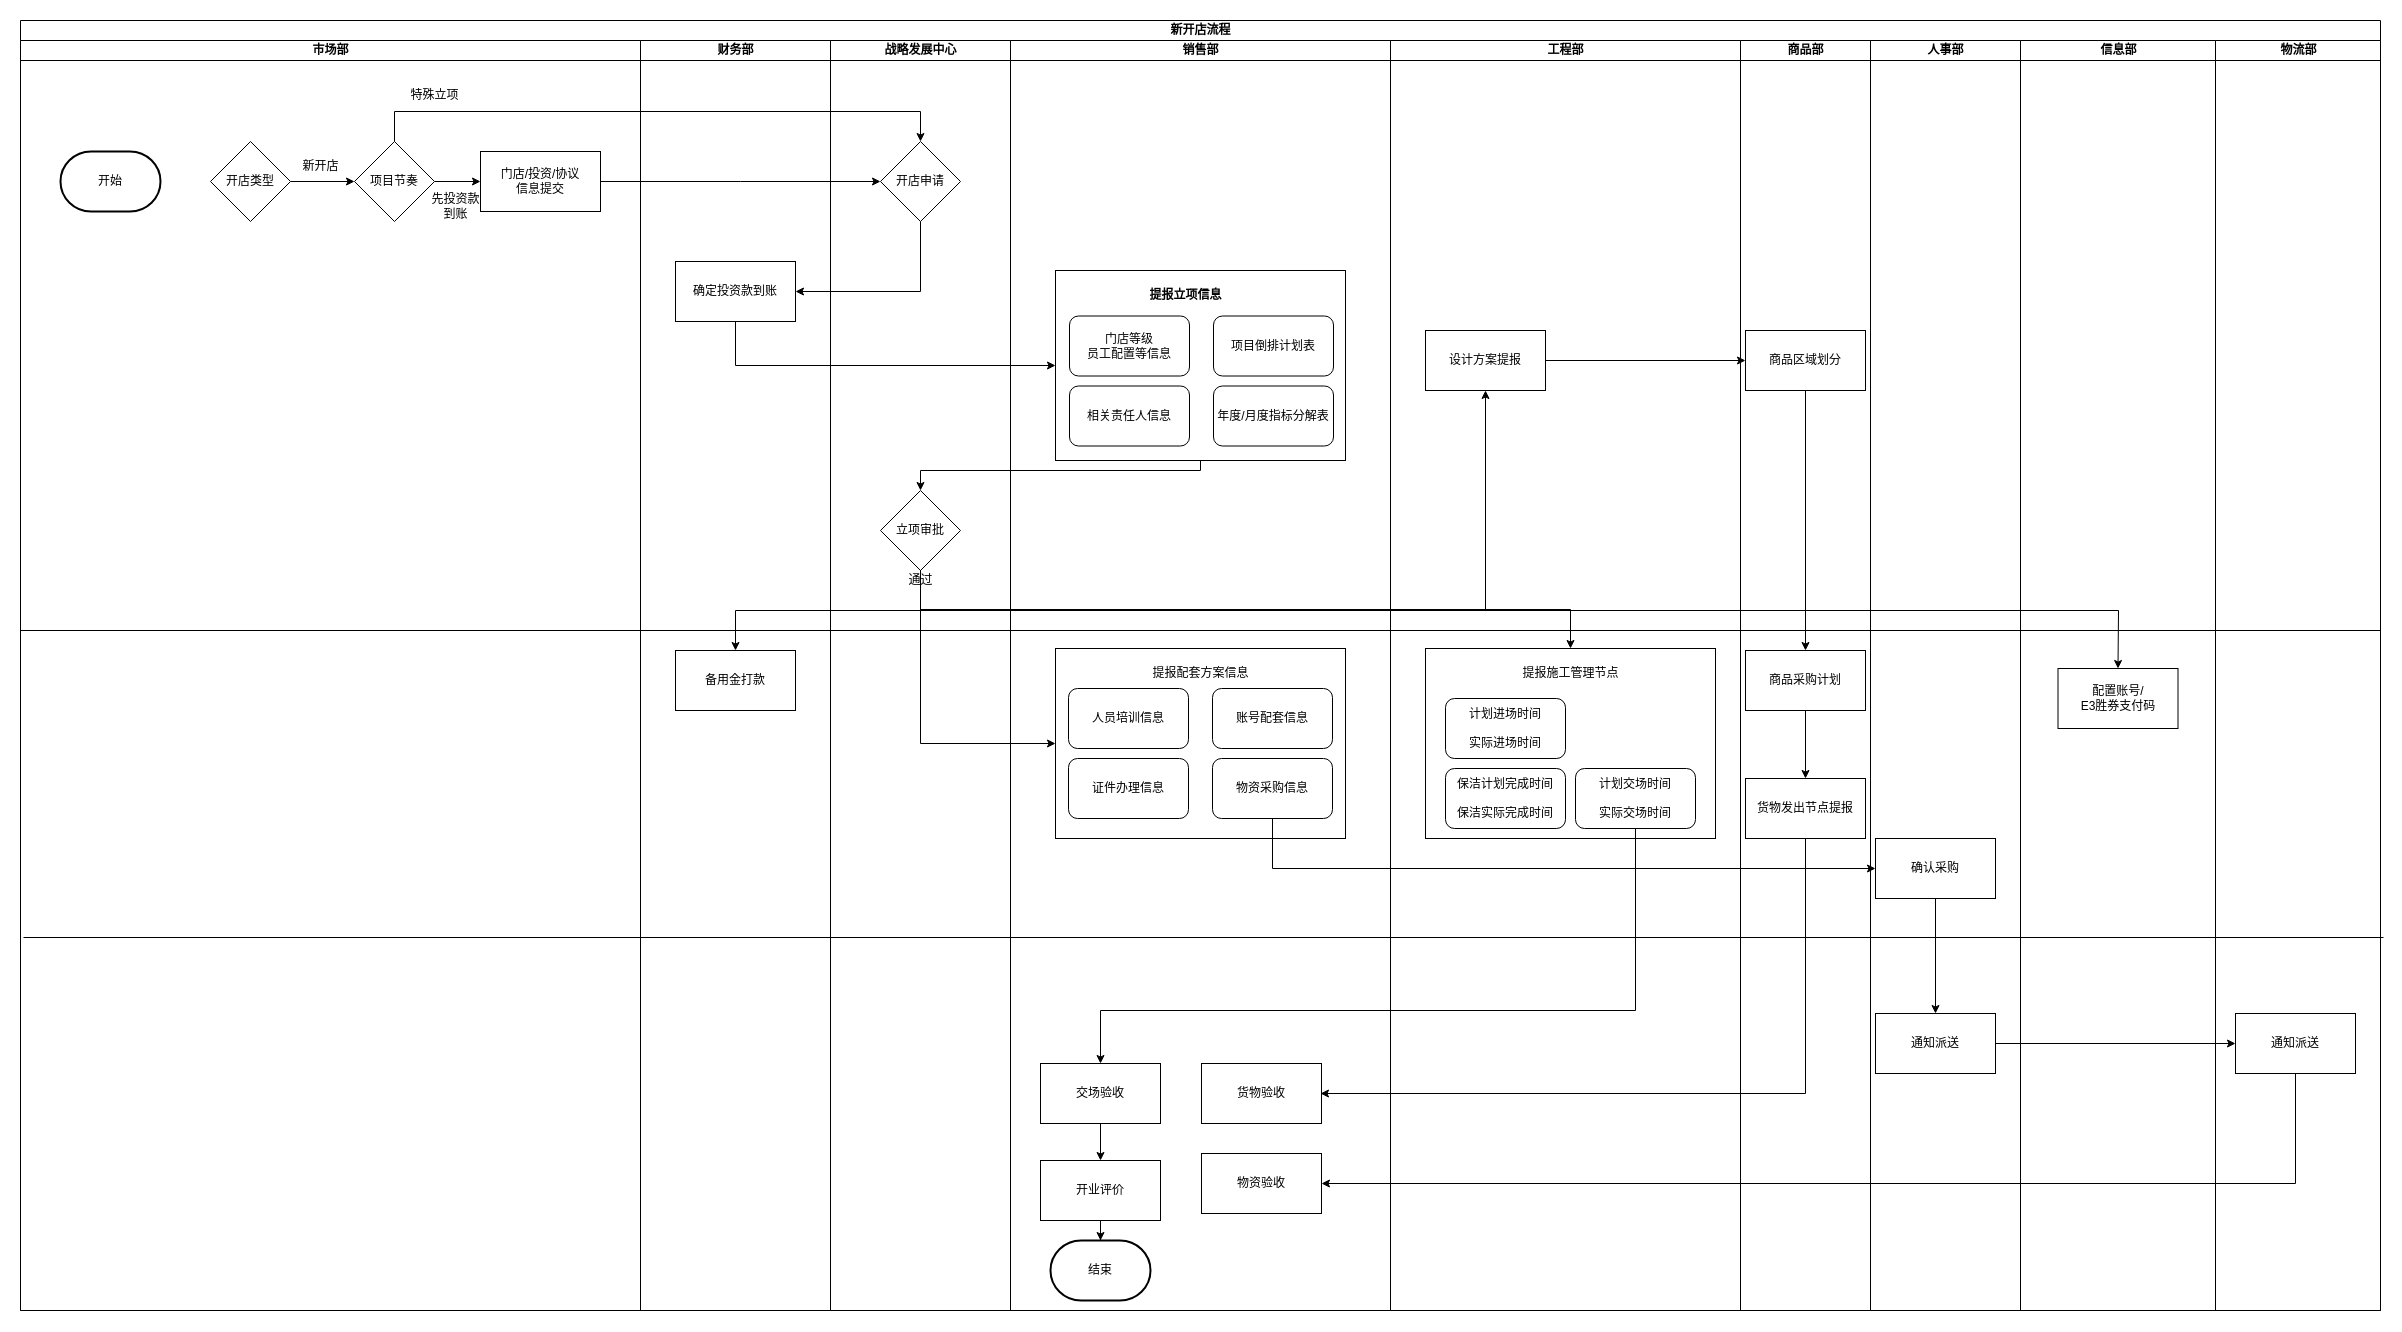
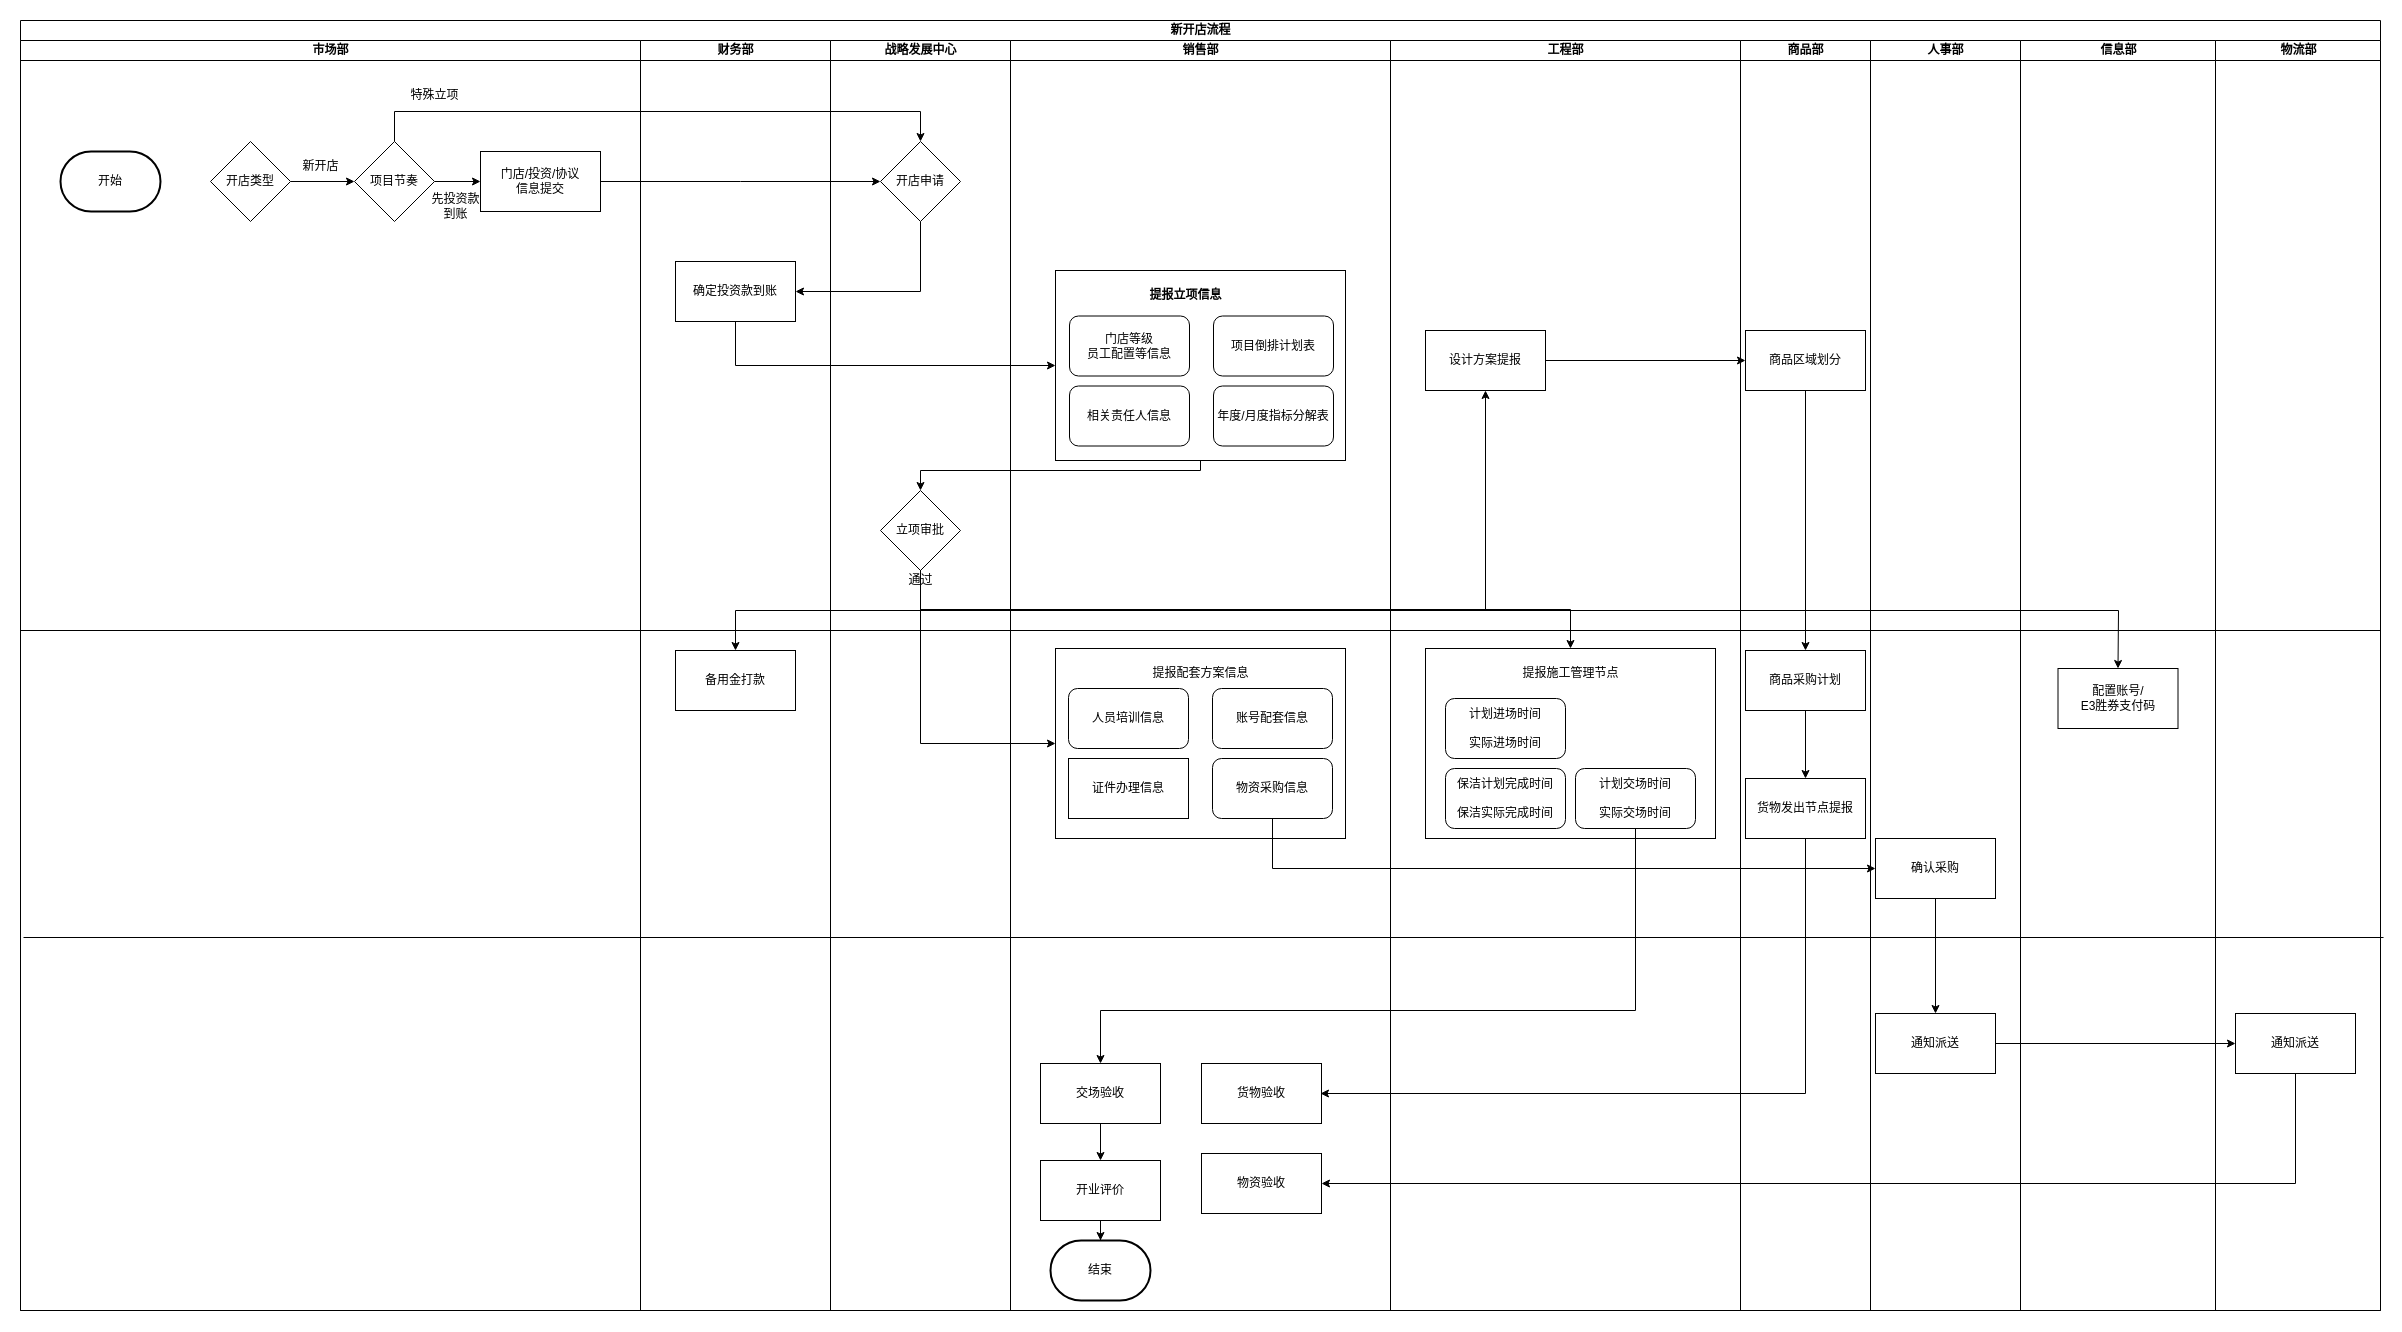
(1129, 789) -> (1129, 789)
